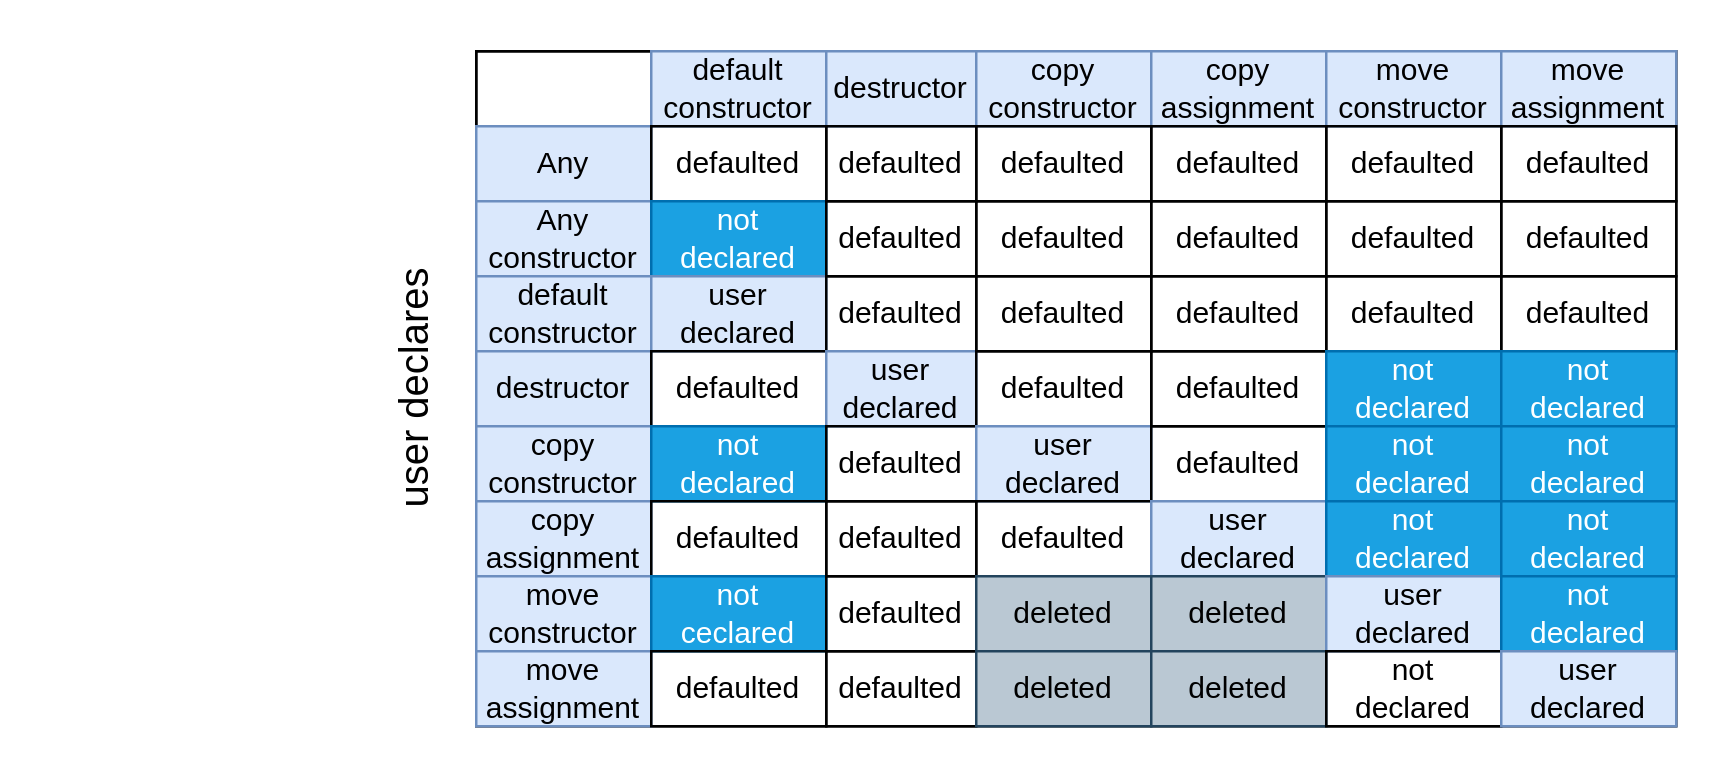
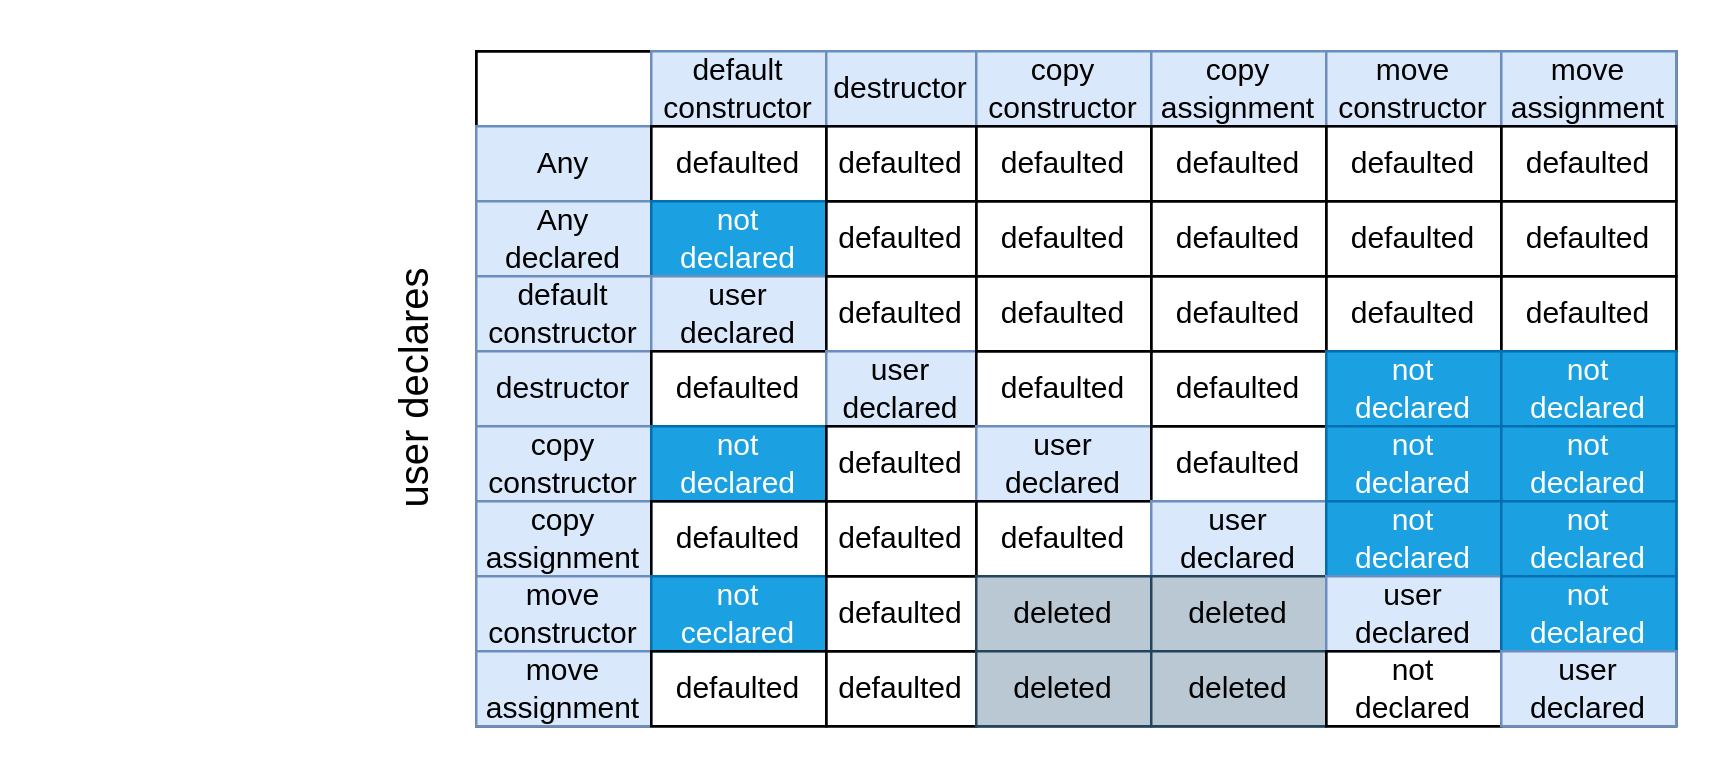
(564, 239) -> (564, 239)
